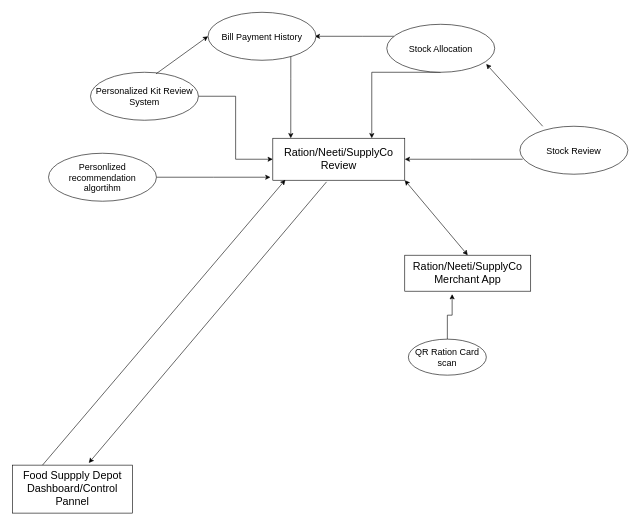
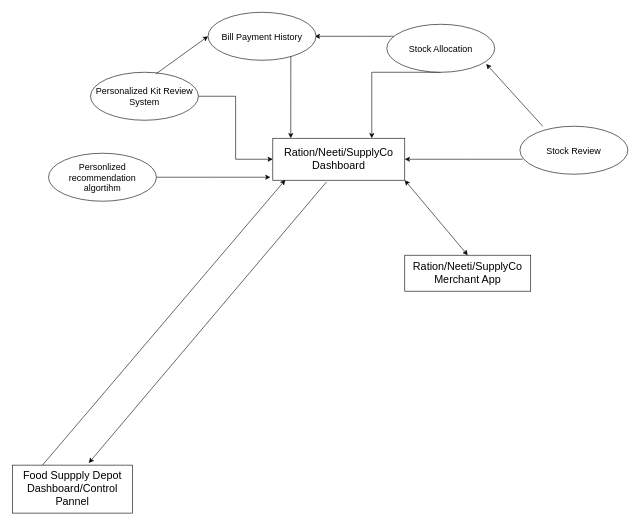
(339, 159) -> (339, 159)
(447, 327) -> none
(447, 357) -> none
